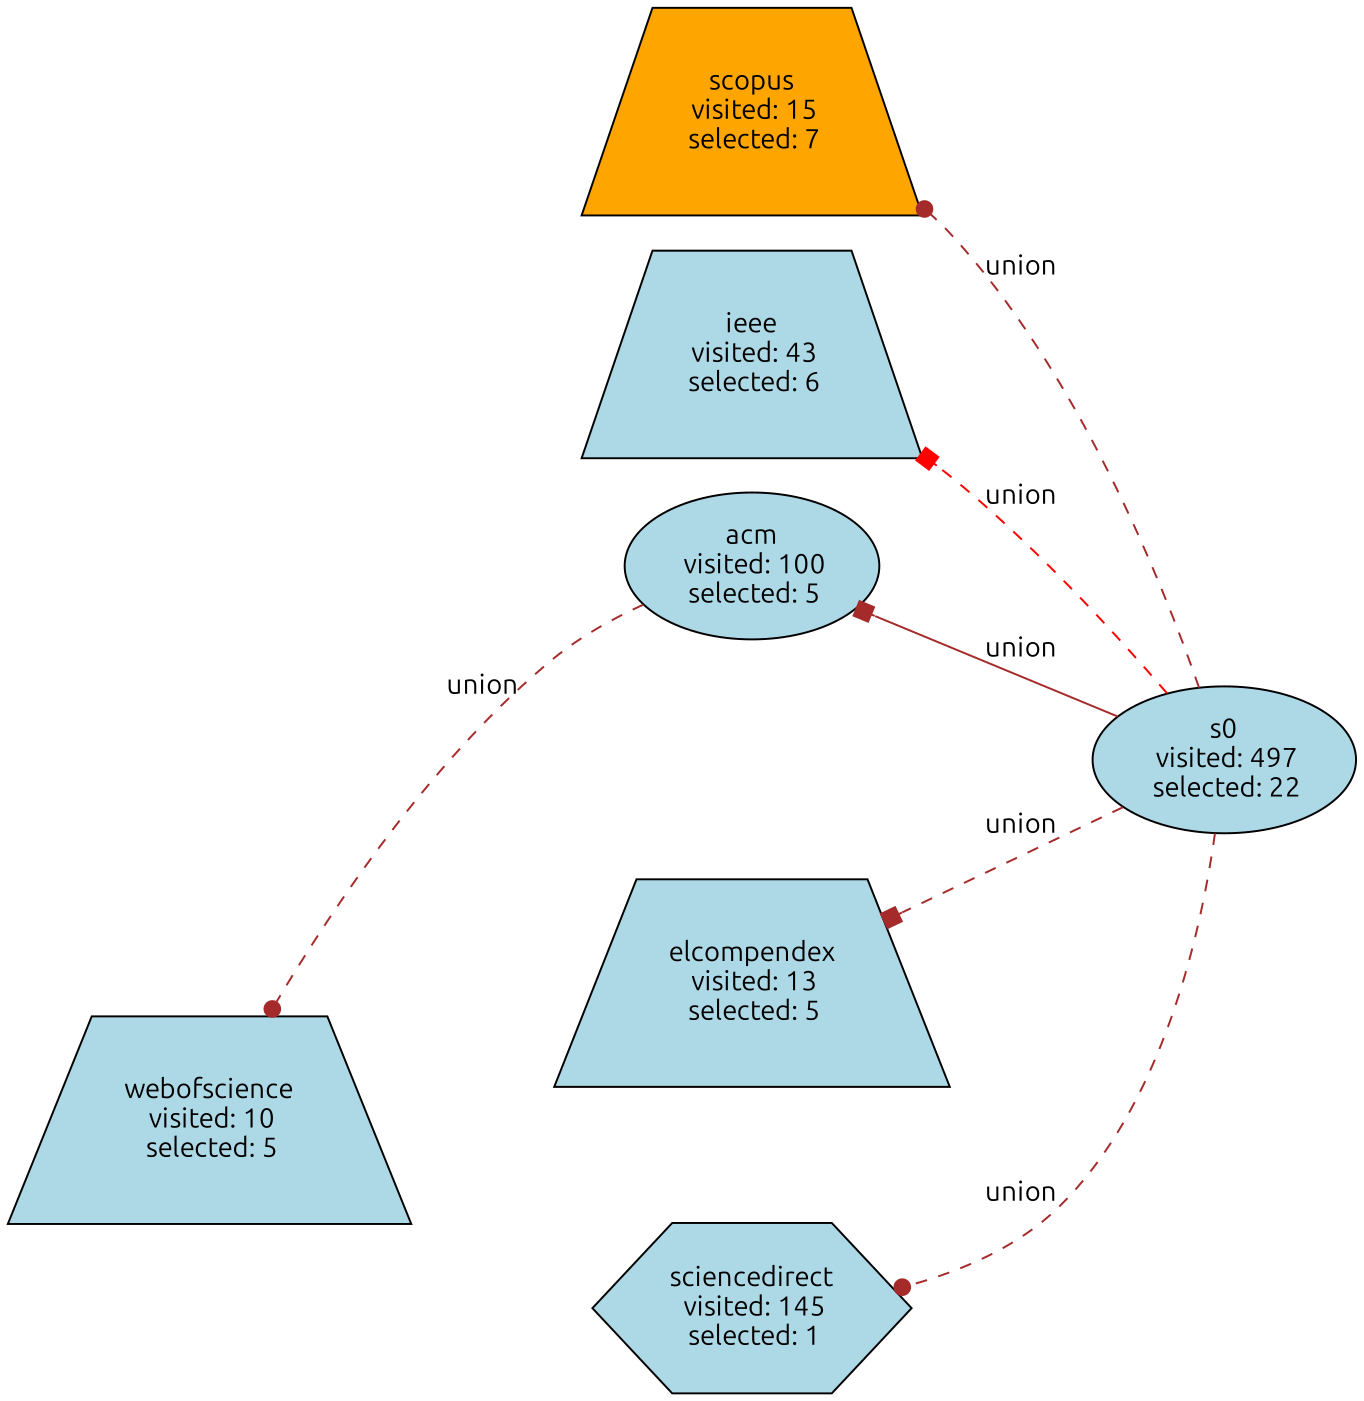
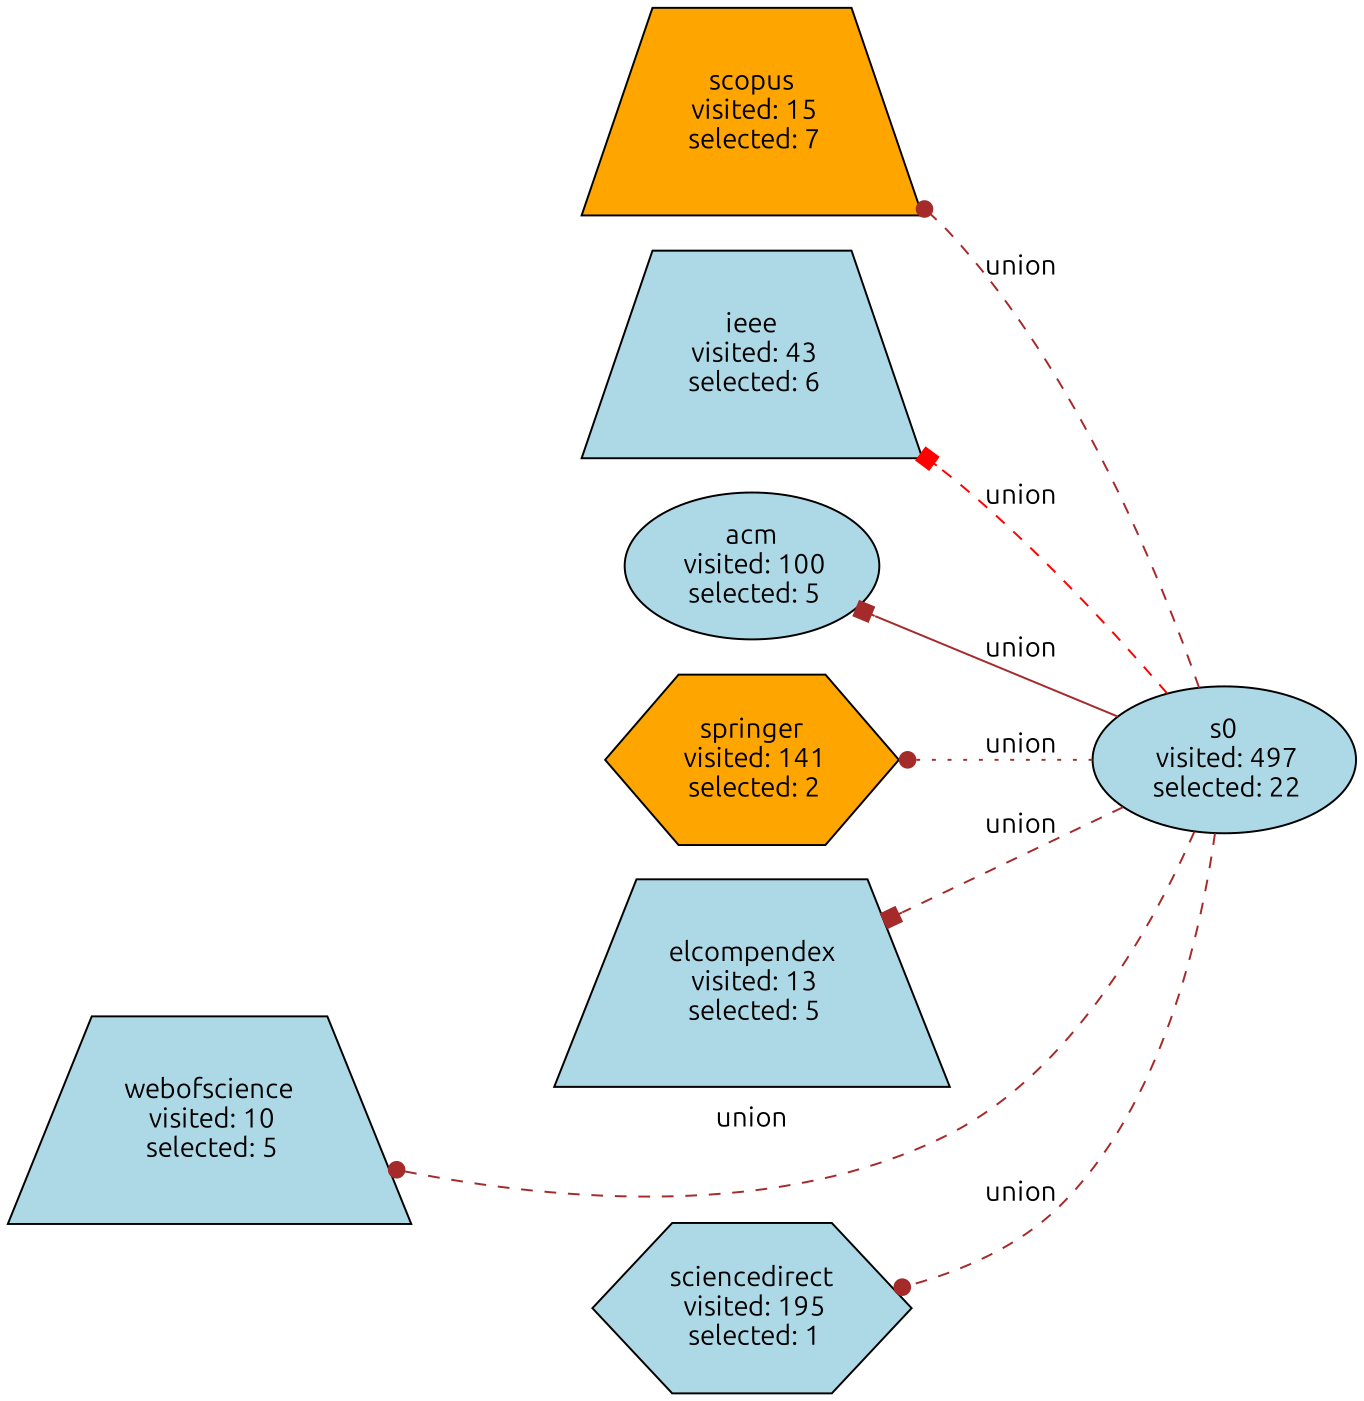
none -> (752, 760)
(434, 778) -> (876, 1164)
(752, 1308) -> (752, 1308)
